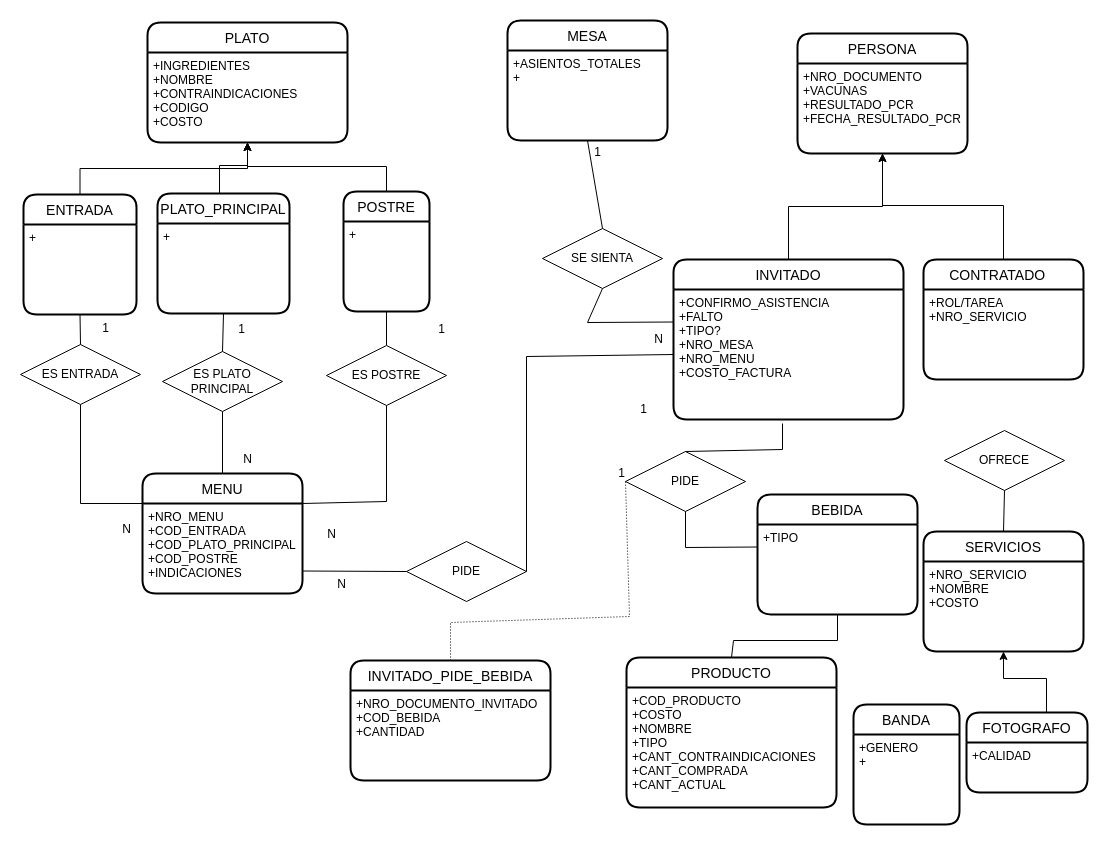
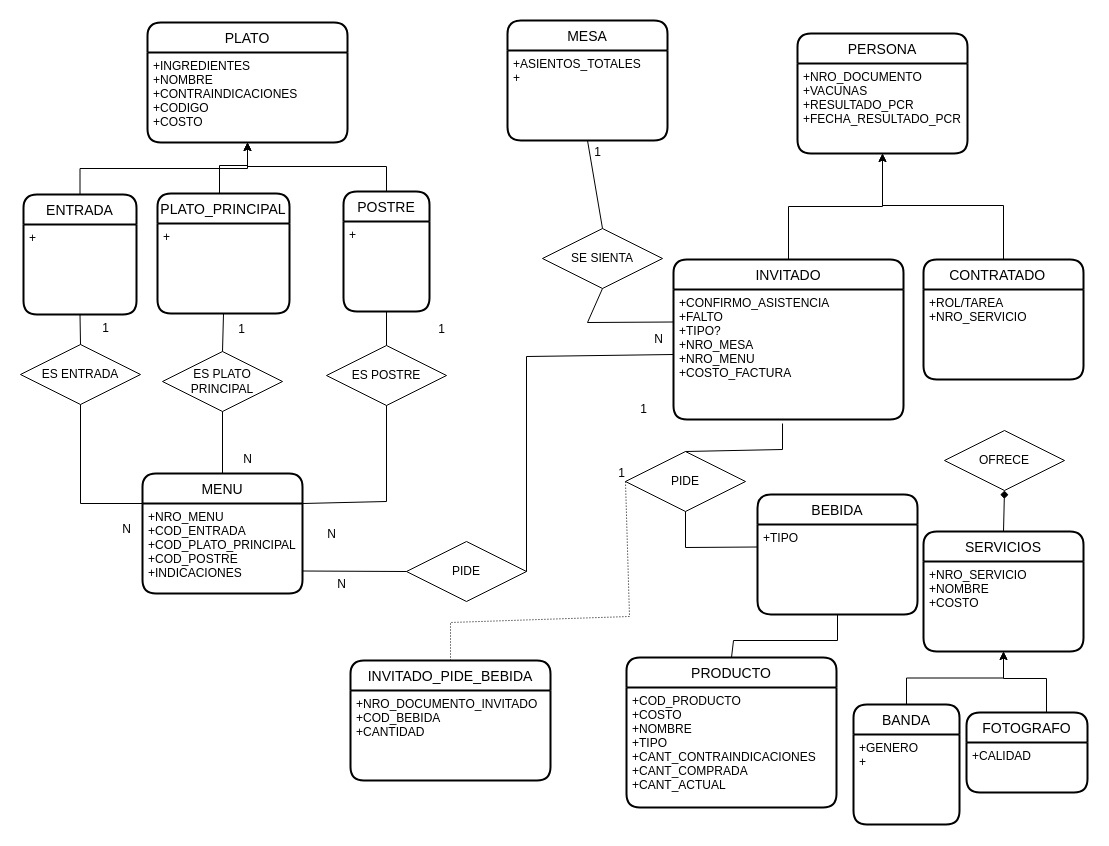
(1004, 495) -> (1004, 499)
none -> (941, 678)
